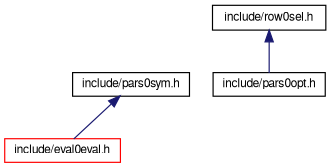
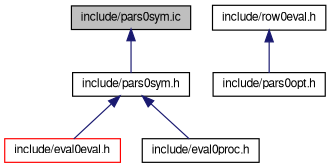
none -> (131, 18)
(269, 18) -> (269, 18)
none -> (201, 151)
